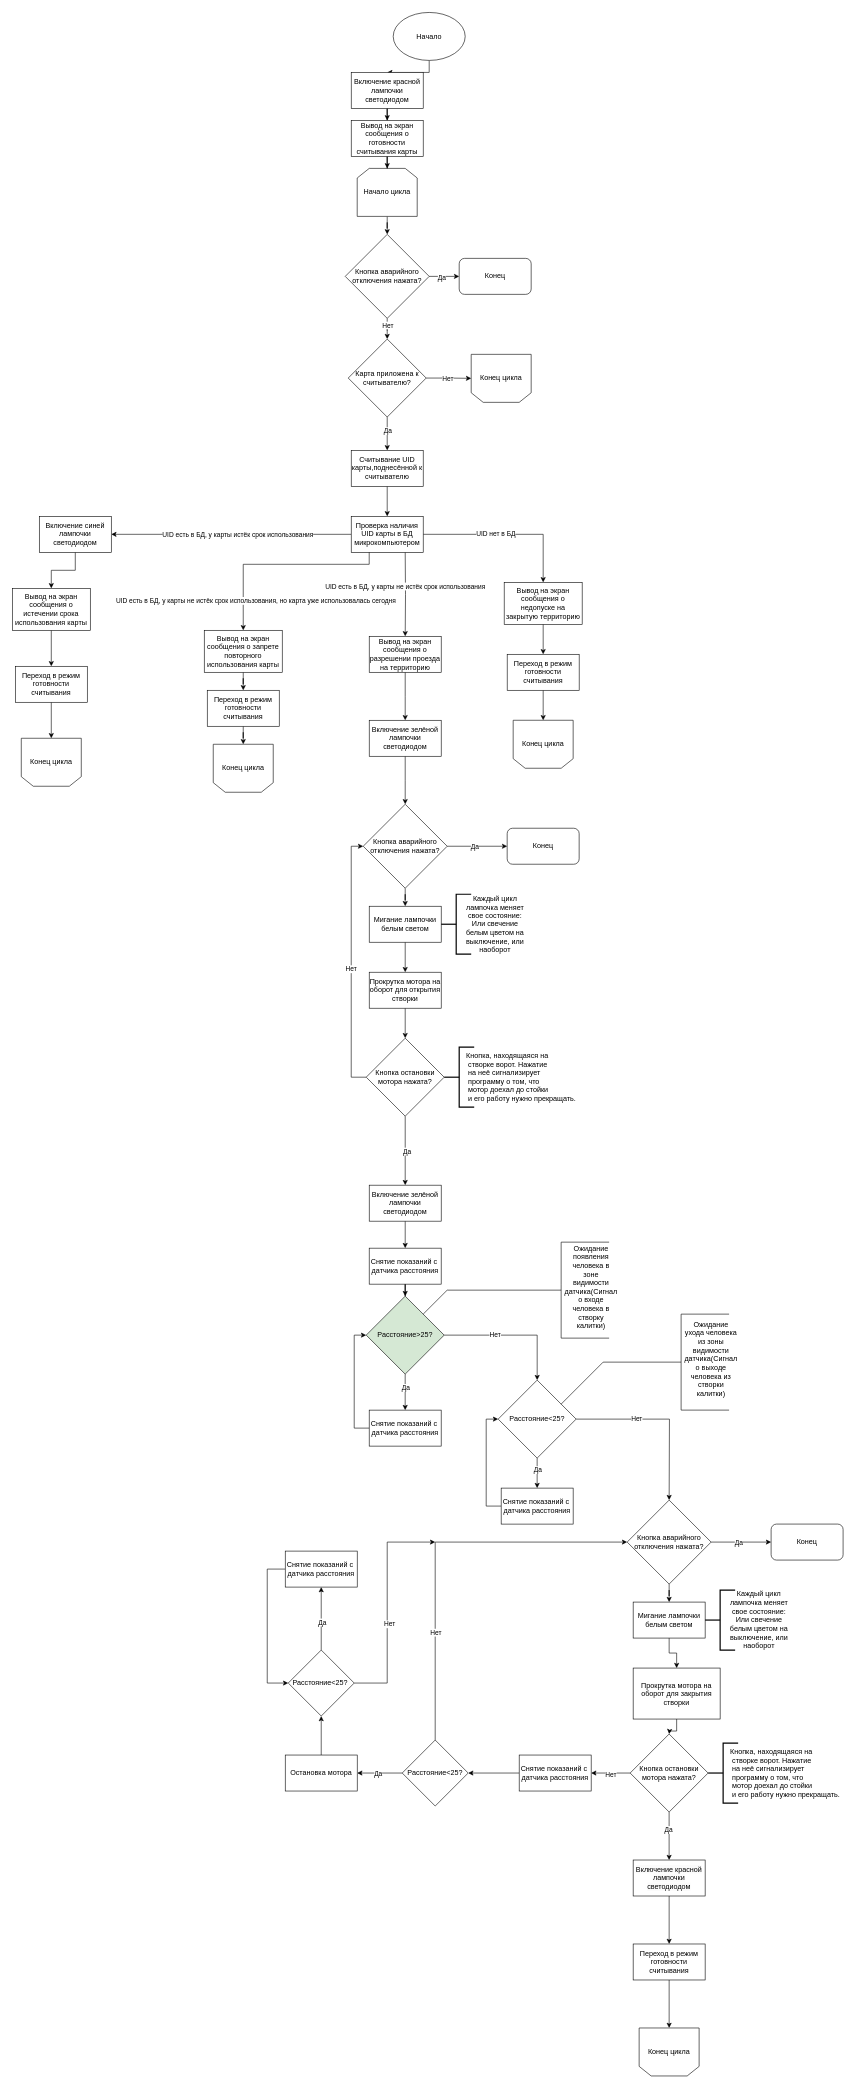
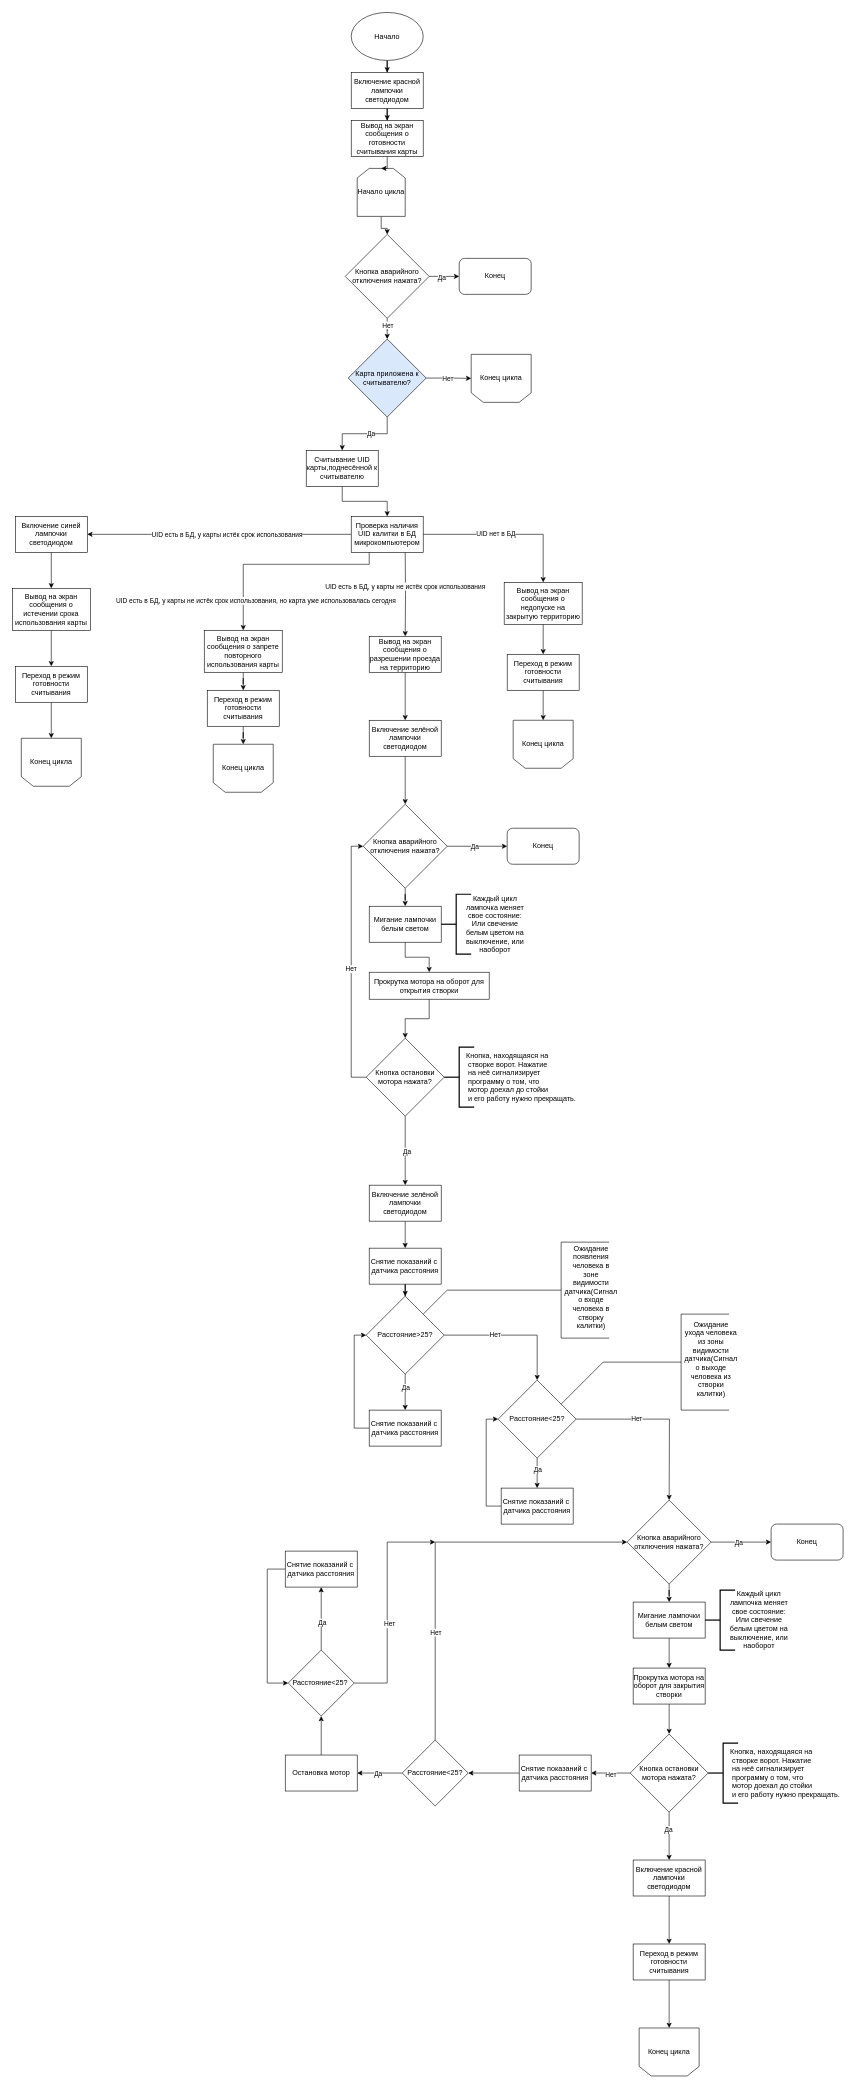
(429, 36) -> (387, 36)
(387, 192) -> (381, 192)
(387, 378) -> (387, 378)
(387, 468) -> (342, 468)
(75, 534) -> (51, 534)
(387, 534) -> (387, 534)
(405, 990) -> (429, 986)
(405, 1335) -> (405, 1335)
(677, 1694) -> (669, 1686)
(321, 1773) -> (321, 1773)
